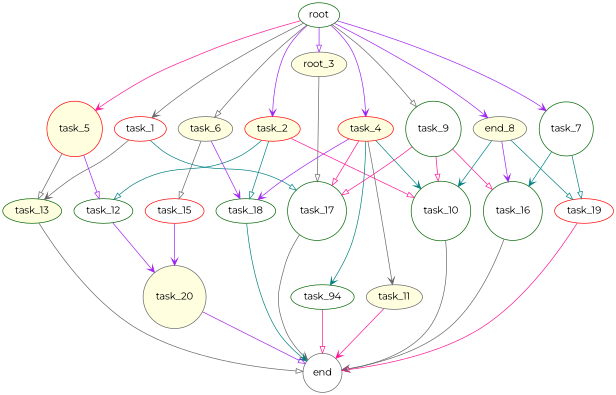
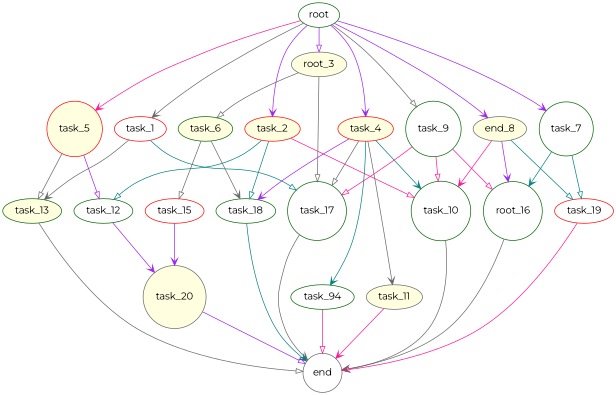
(261, 66) -> (259, 90)
(205, 129) -> (205, 129)
(347, 160) -> (347, 160)
(477, 161) -> (477, 161)
(227, 173) -> (227, 173)
(513, 211) -> (513, 211)
